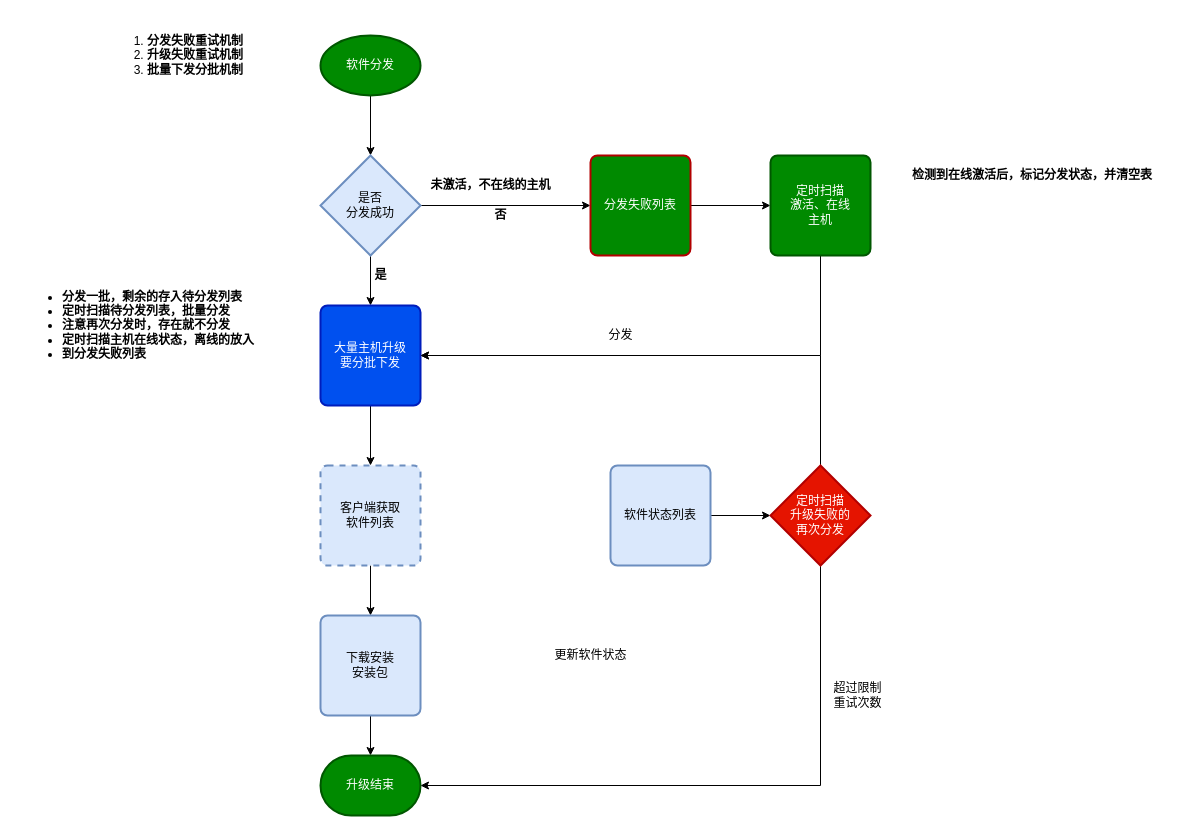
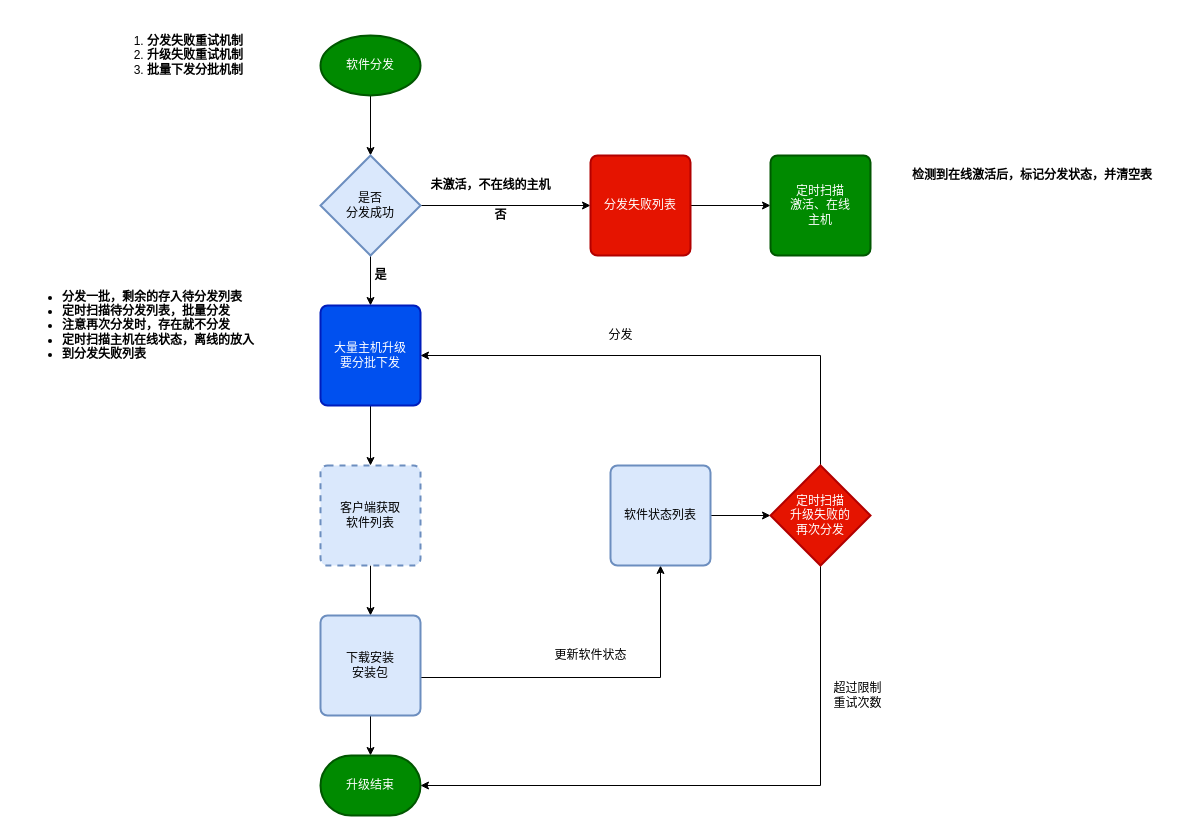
(641, 206) -> (641, 206)
(821, 304) -> none
none -> (593, 678)
